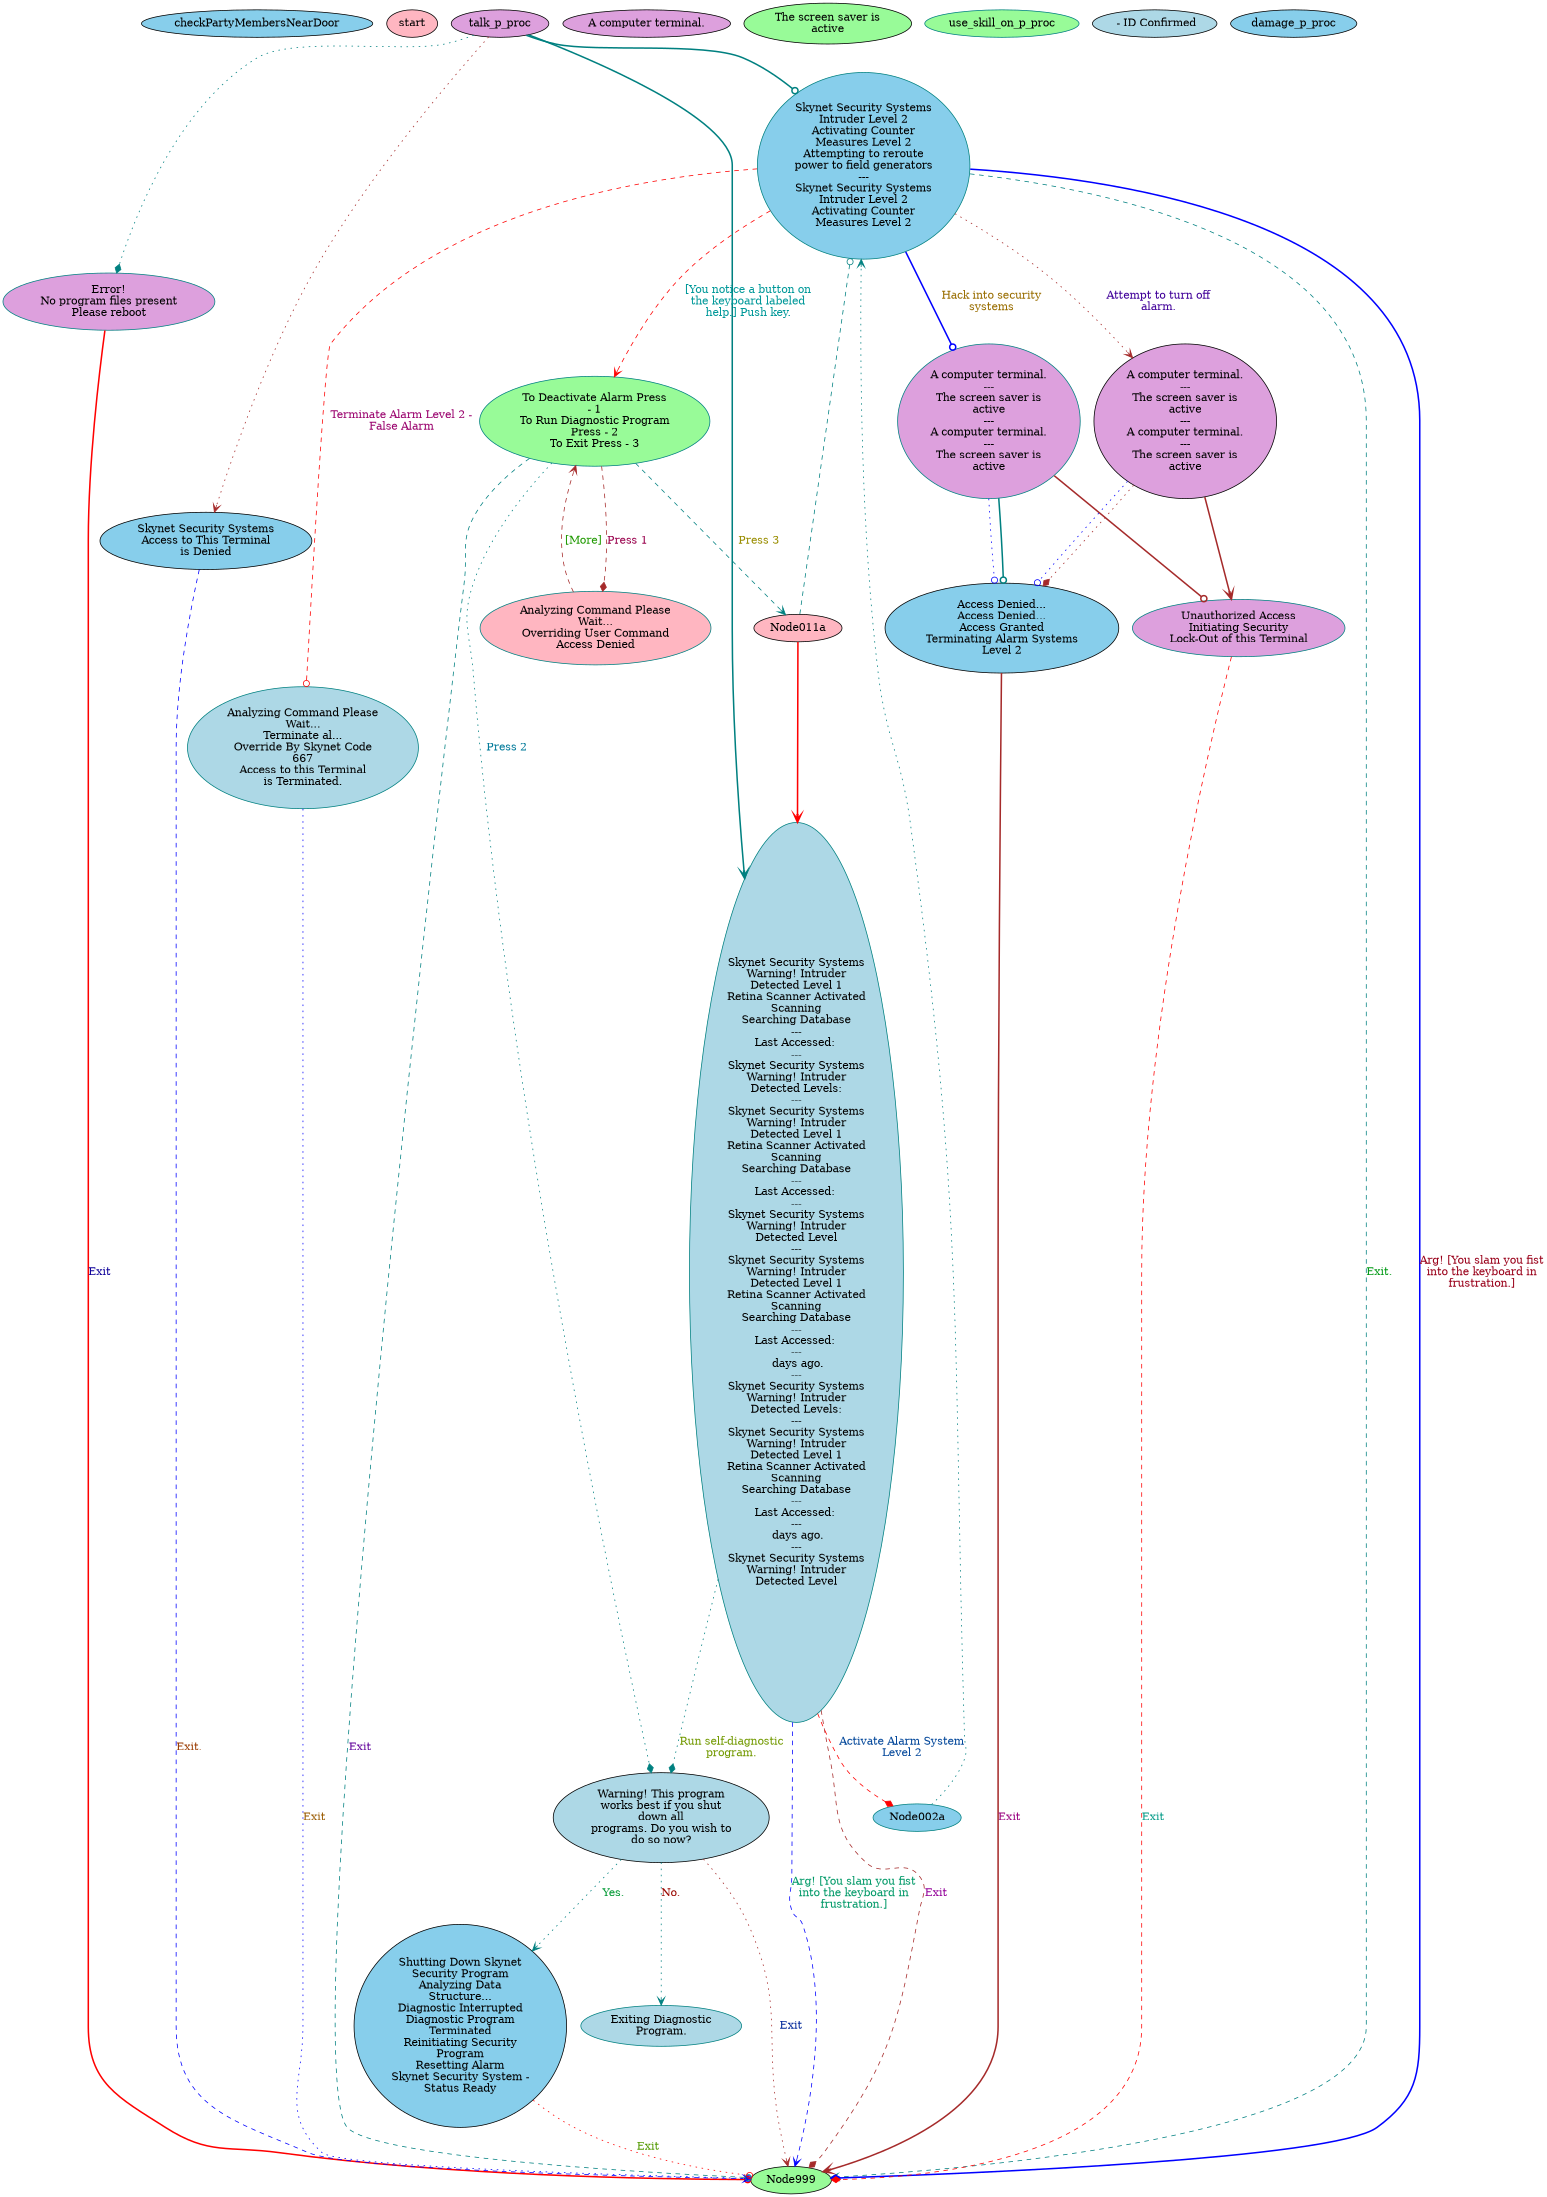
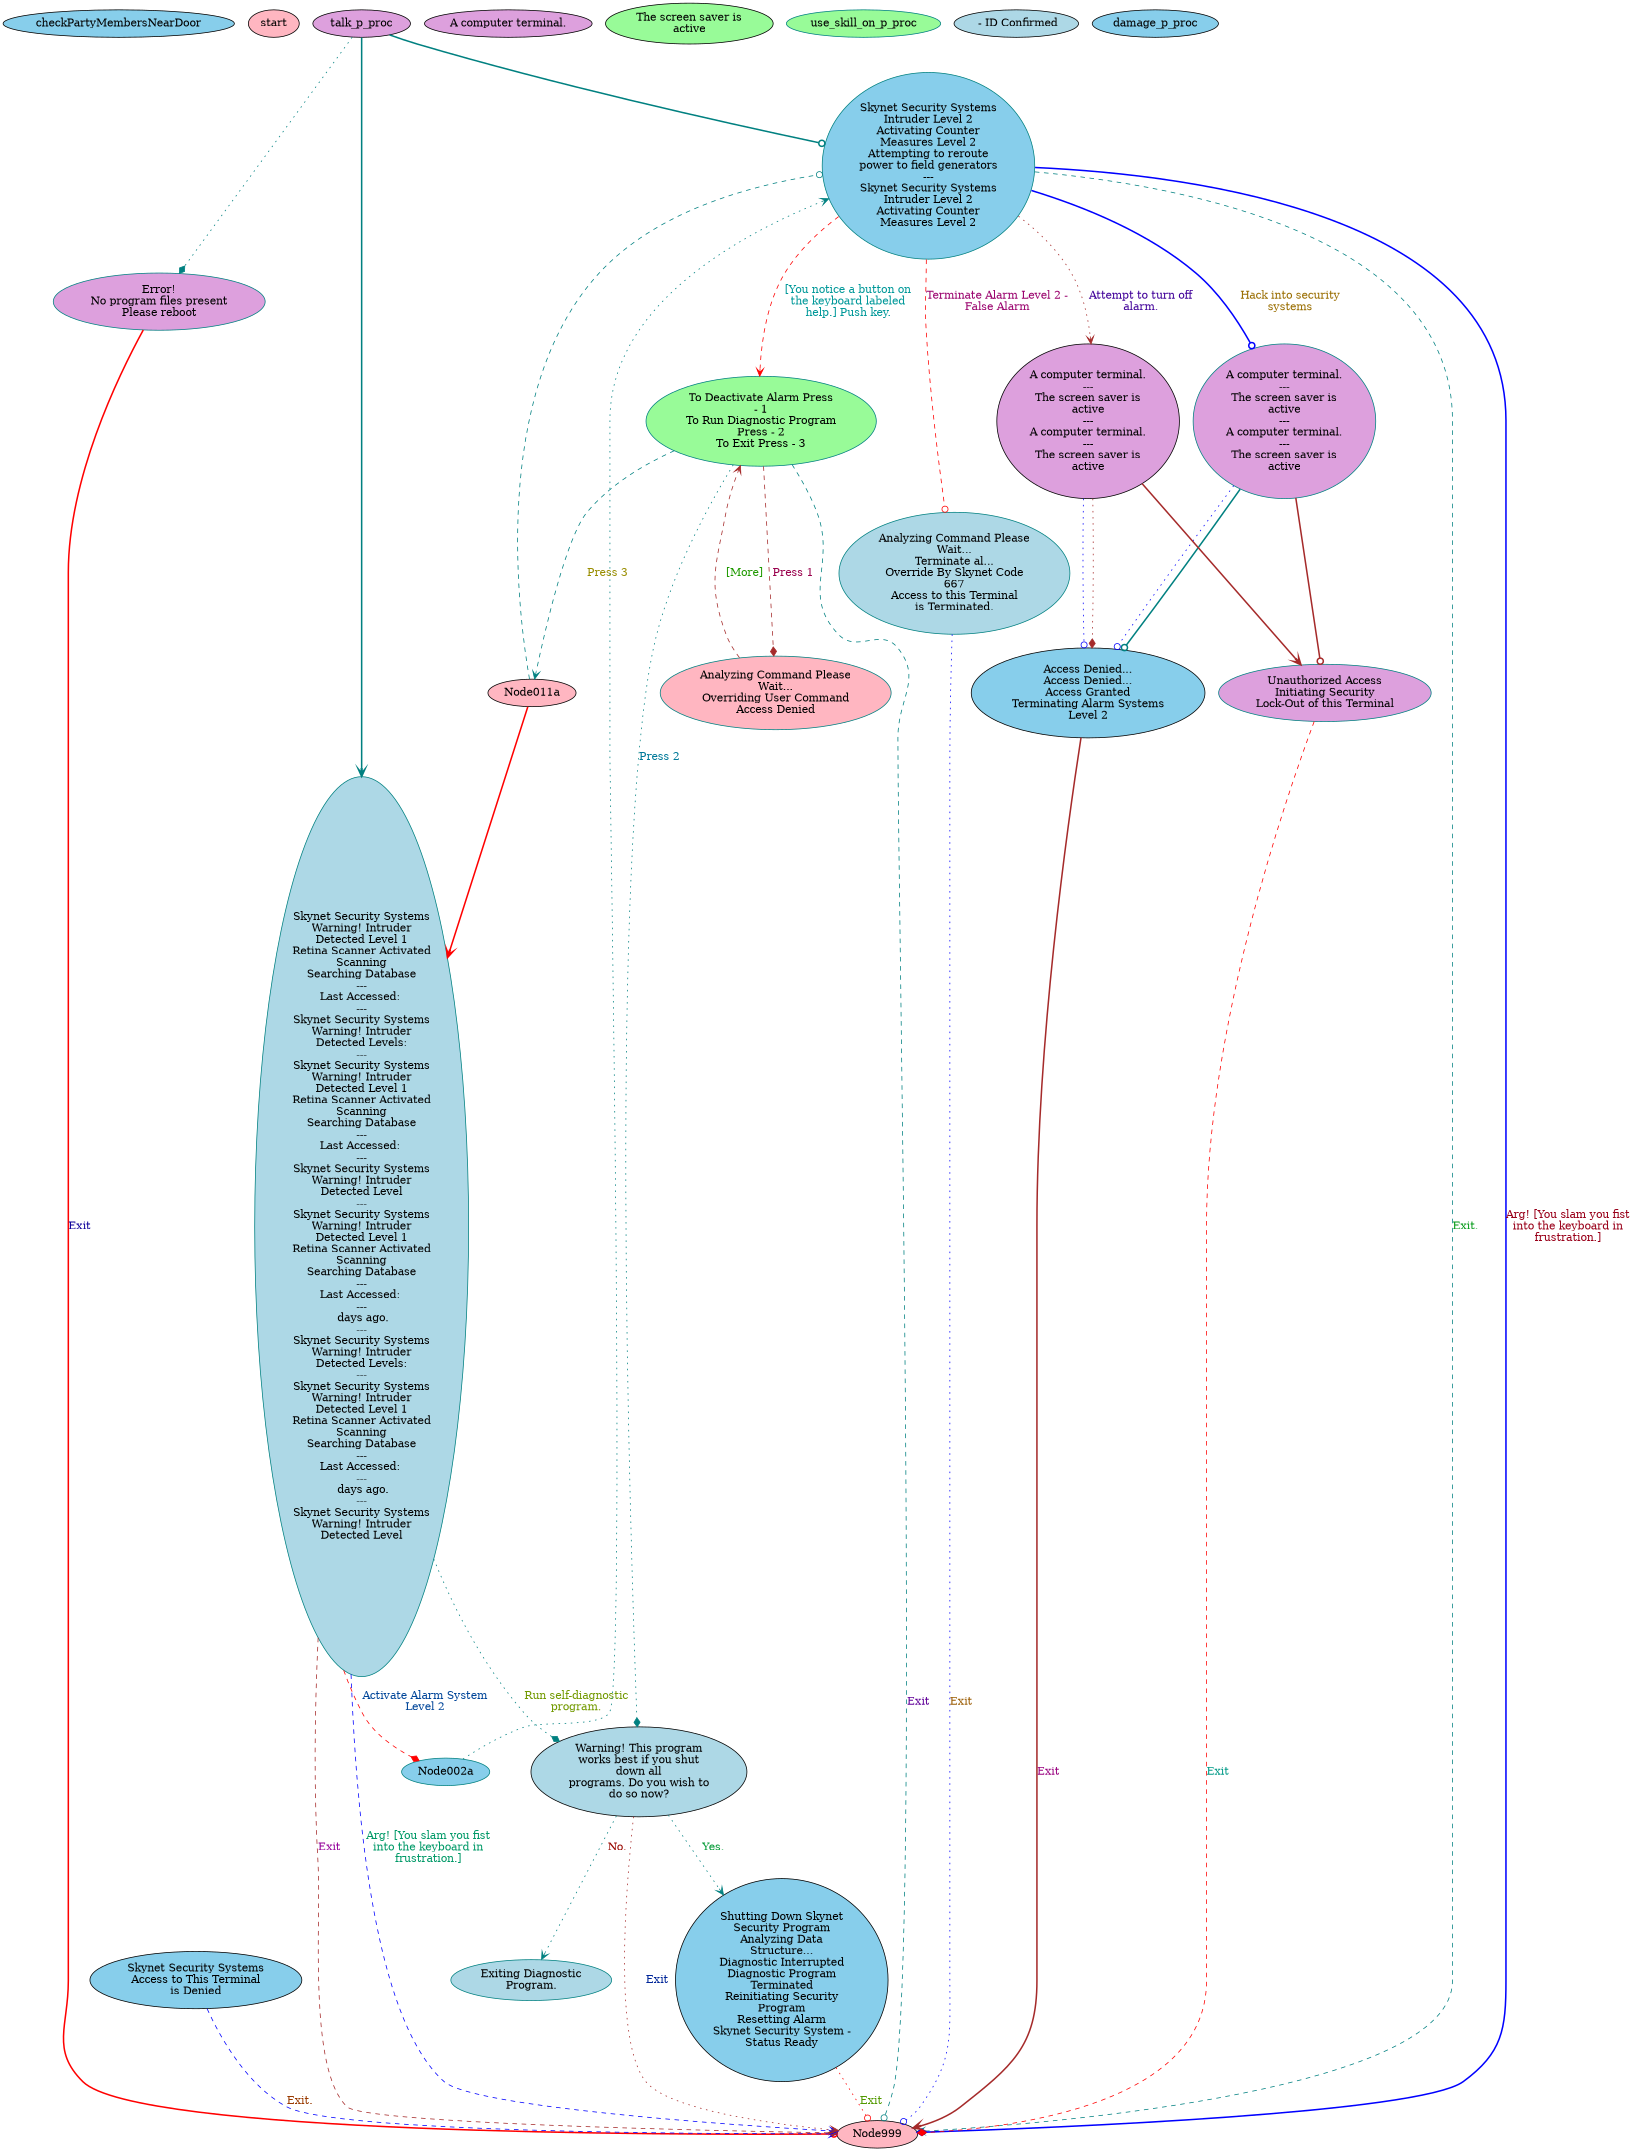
(324, 254) -> none
(791, 2180) -> (877, 2134)
